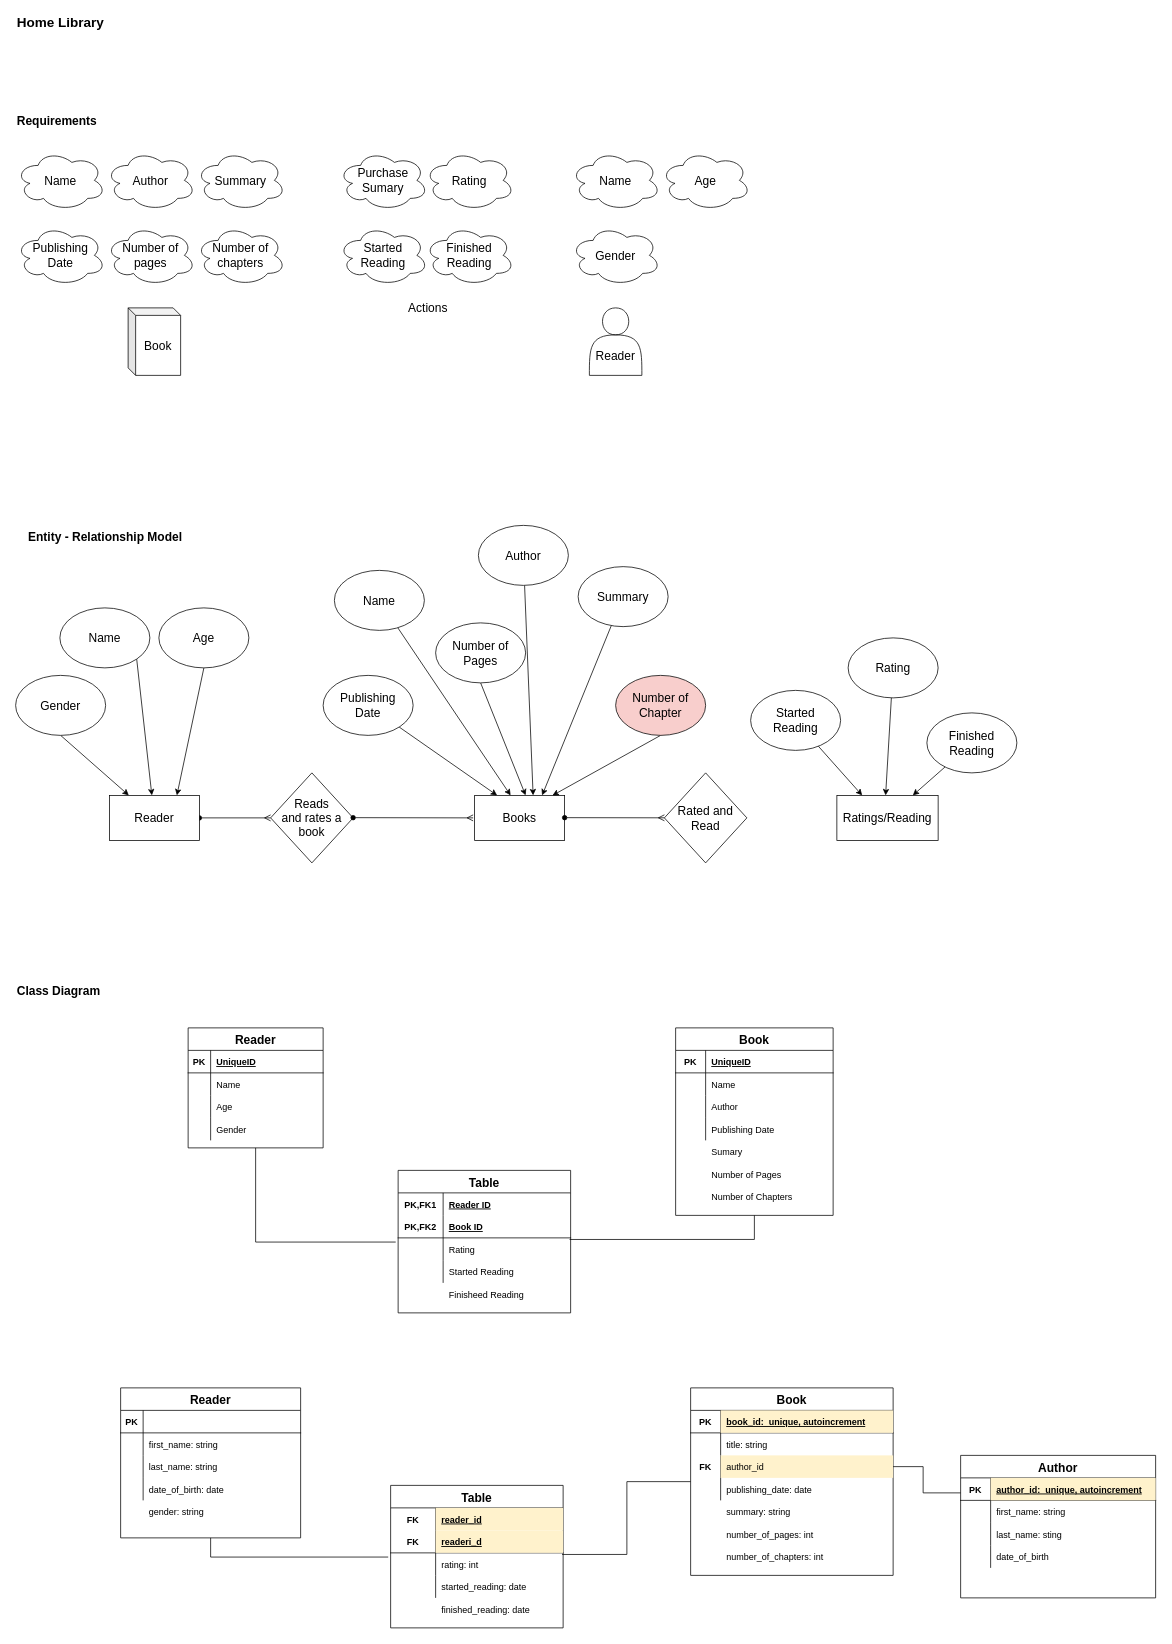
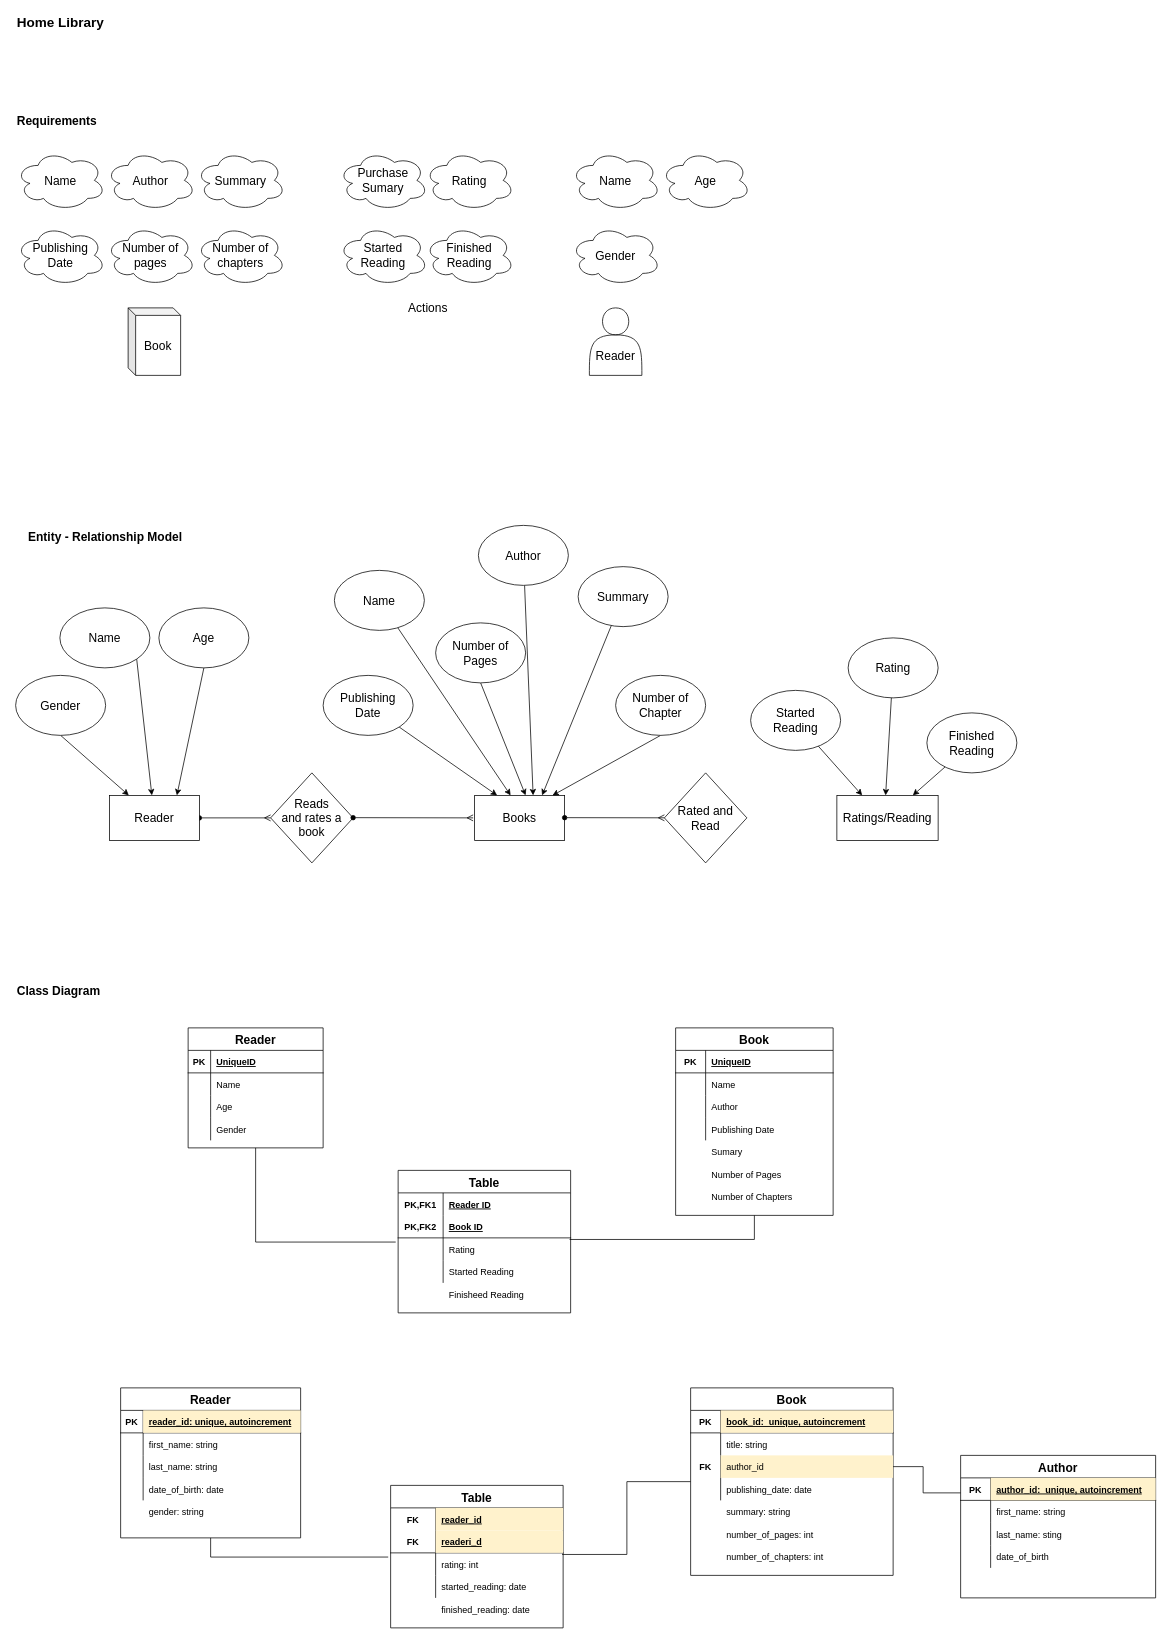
(660, 705) -> (660, 705)
none -> (222, 1422)
